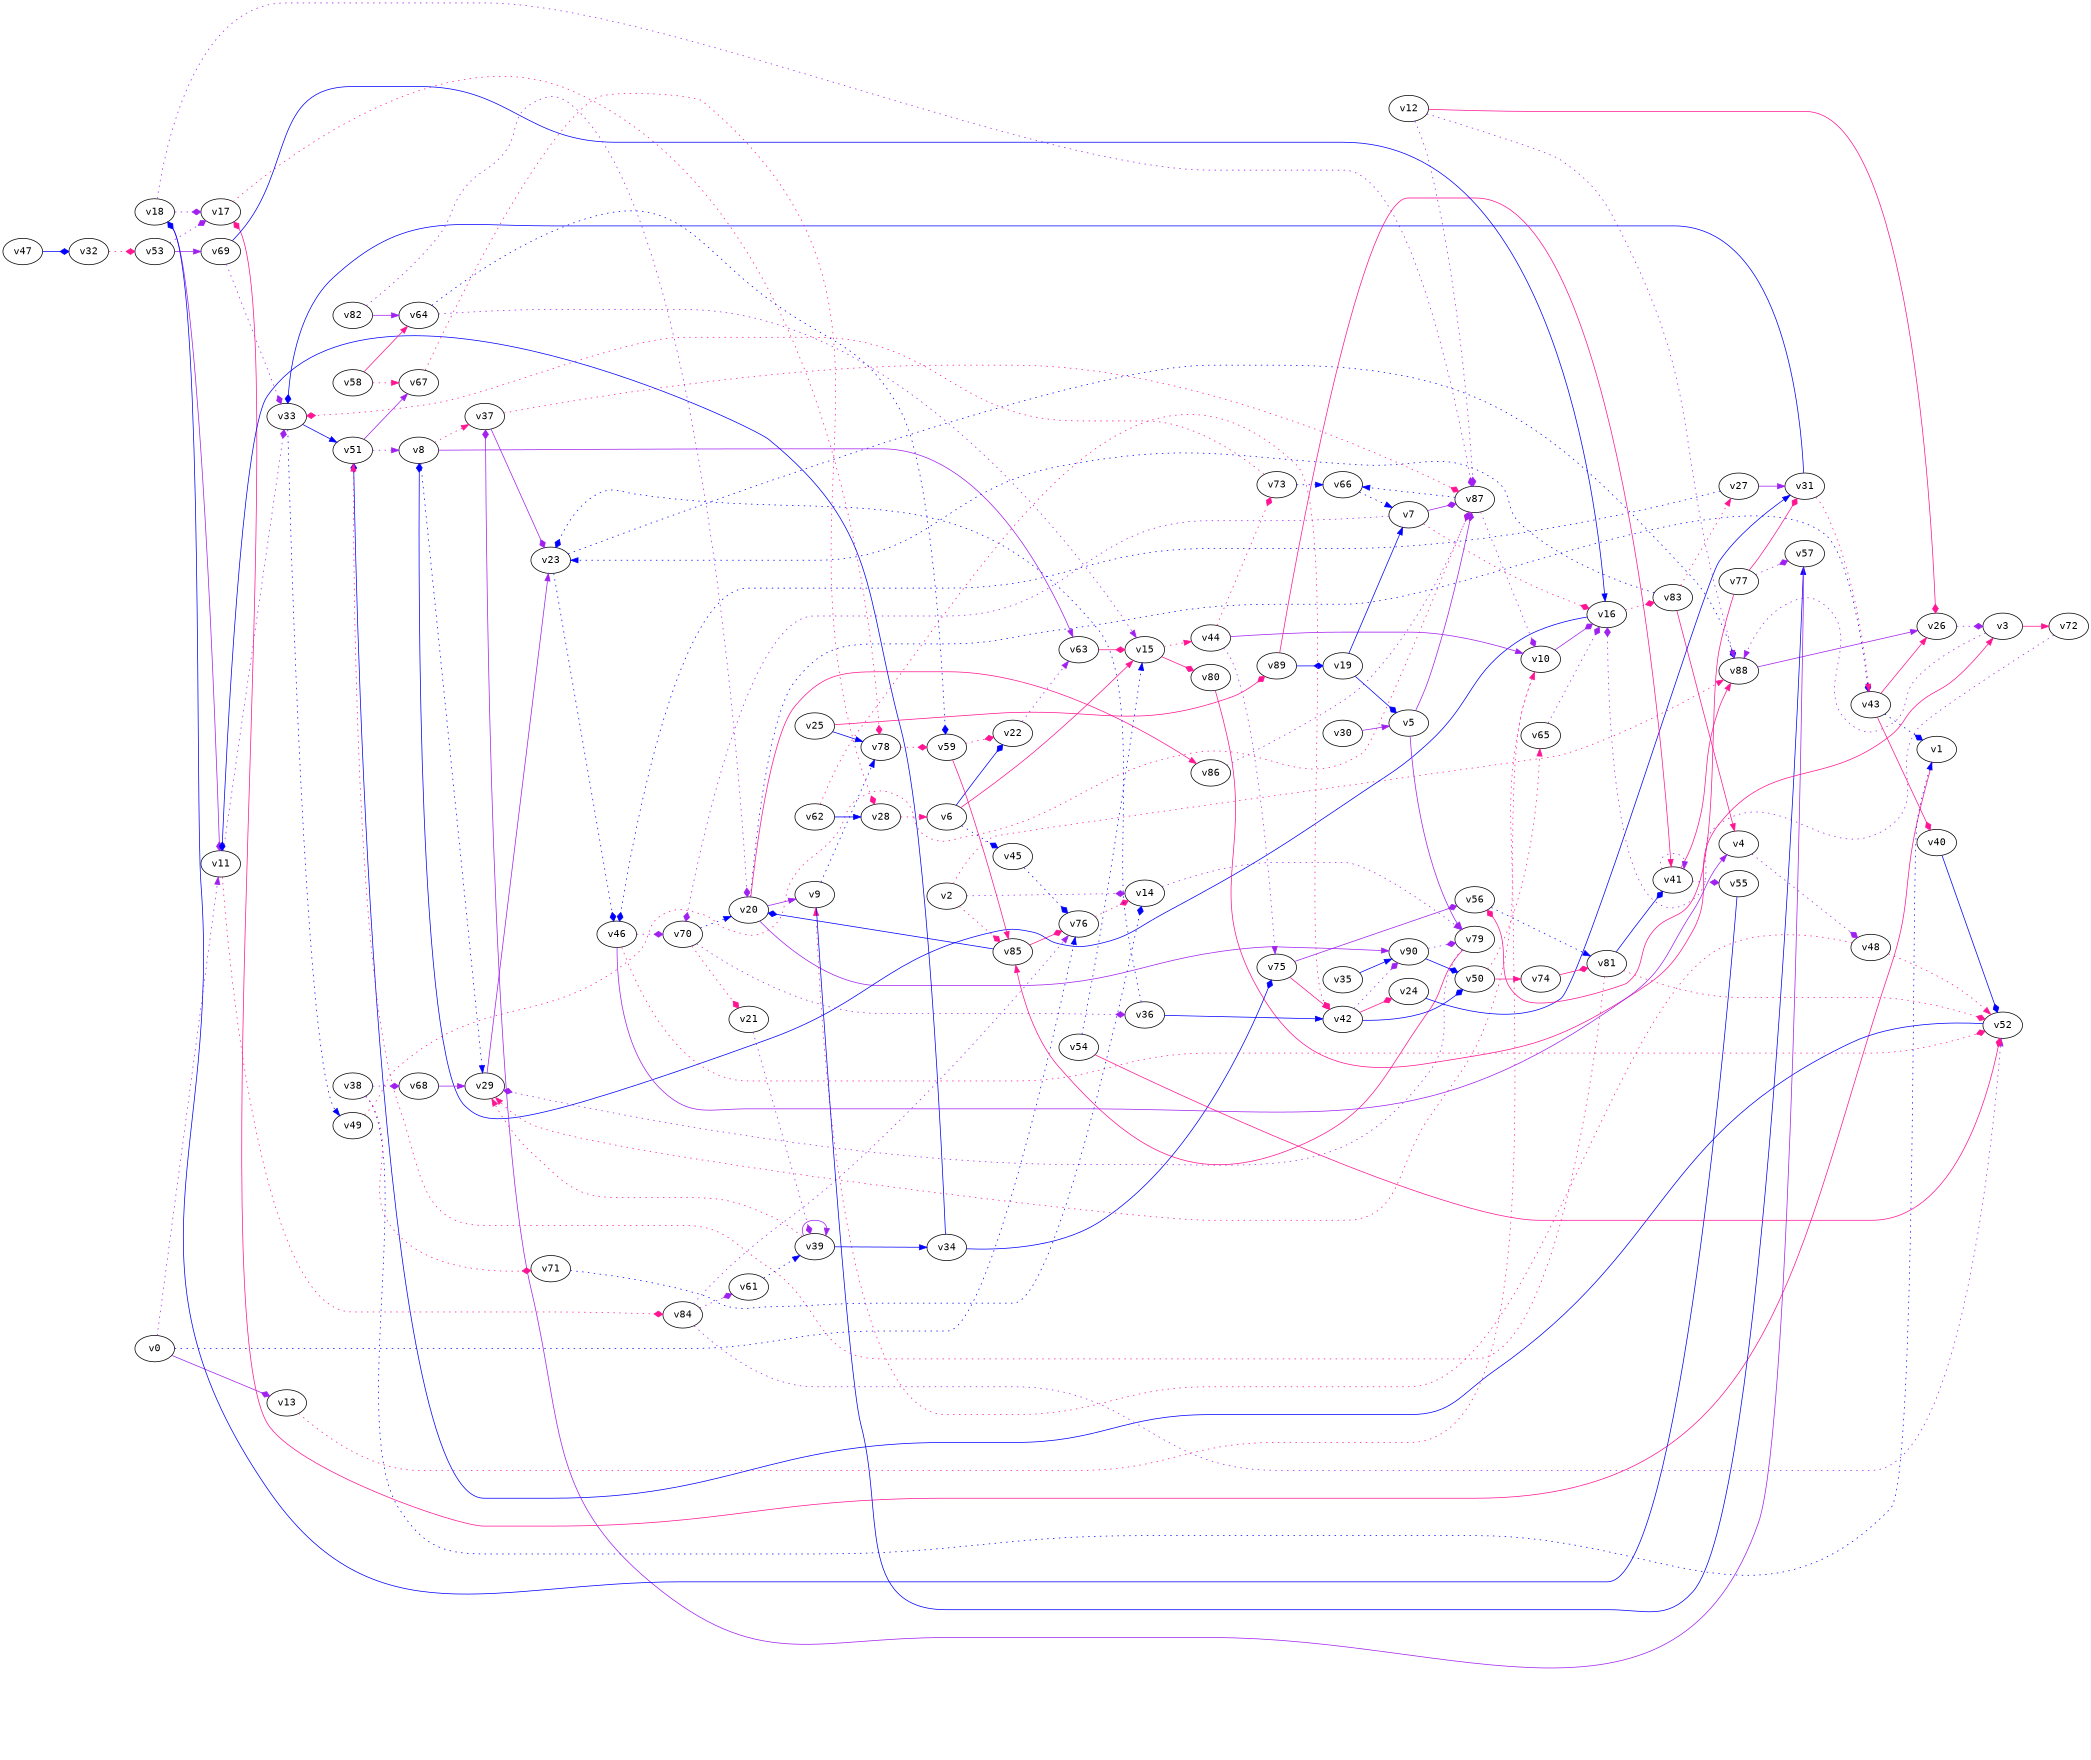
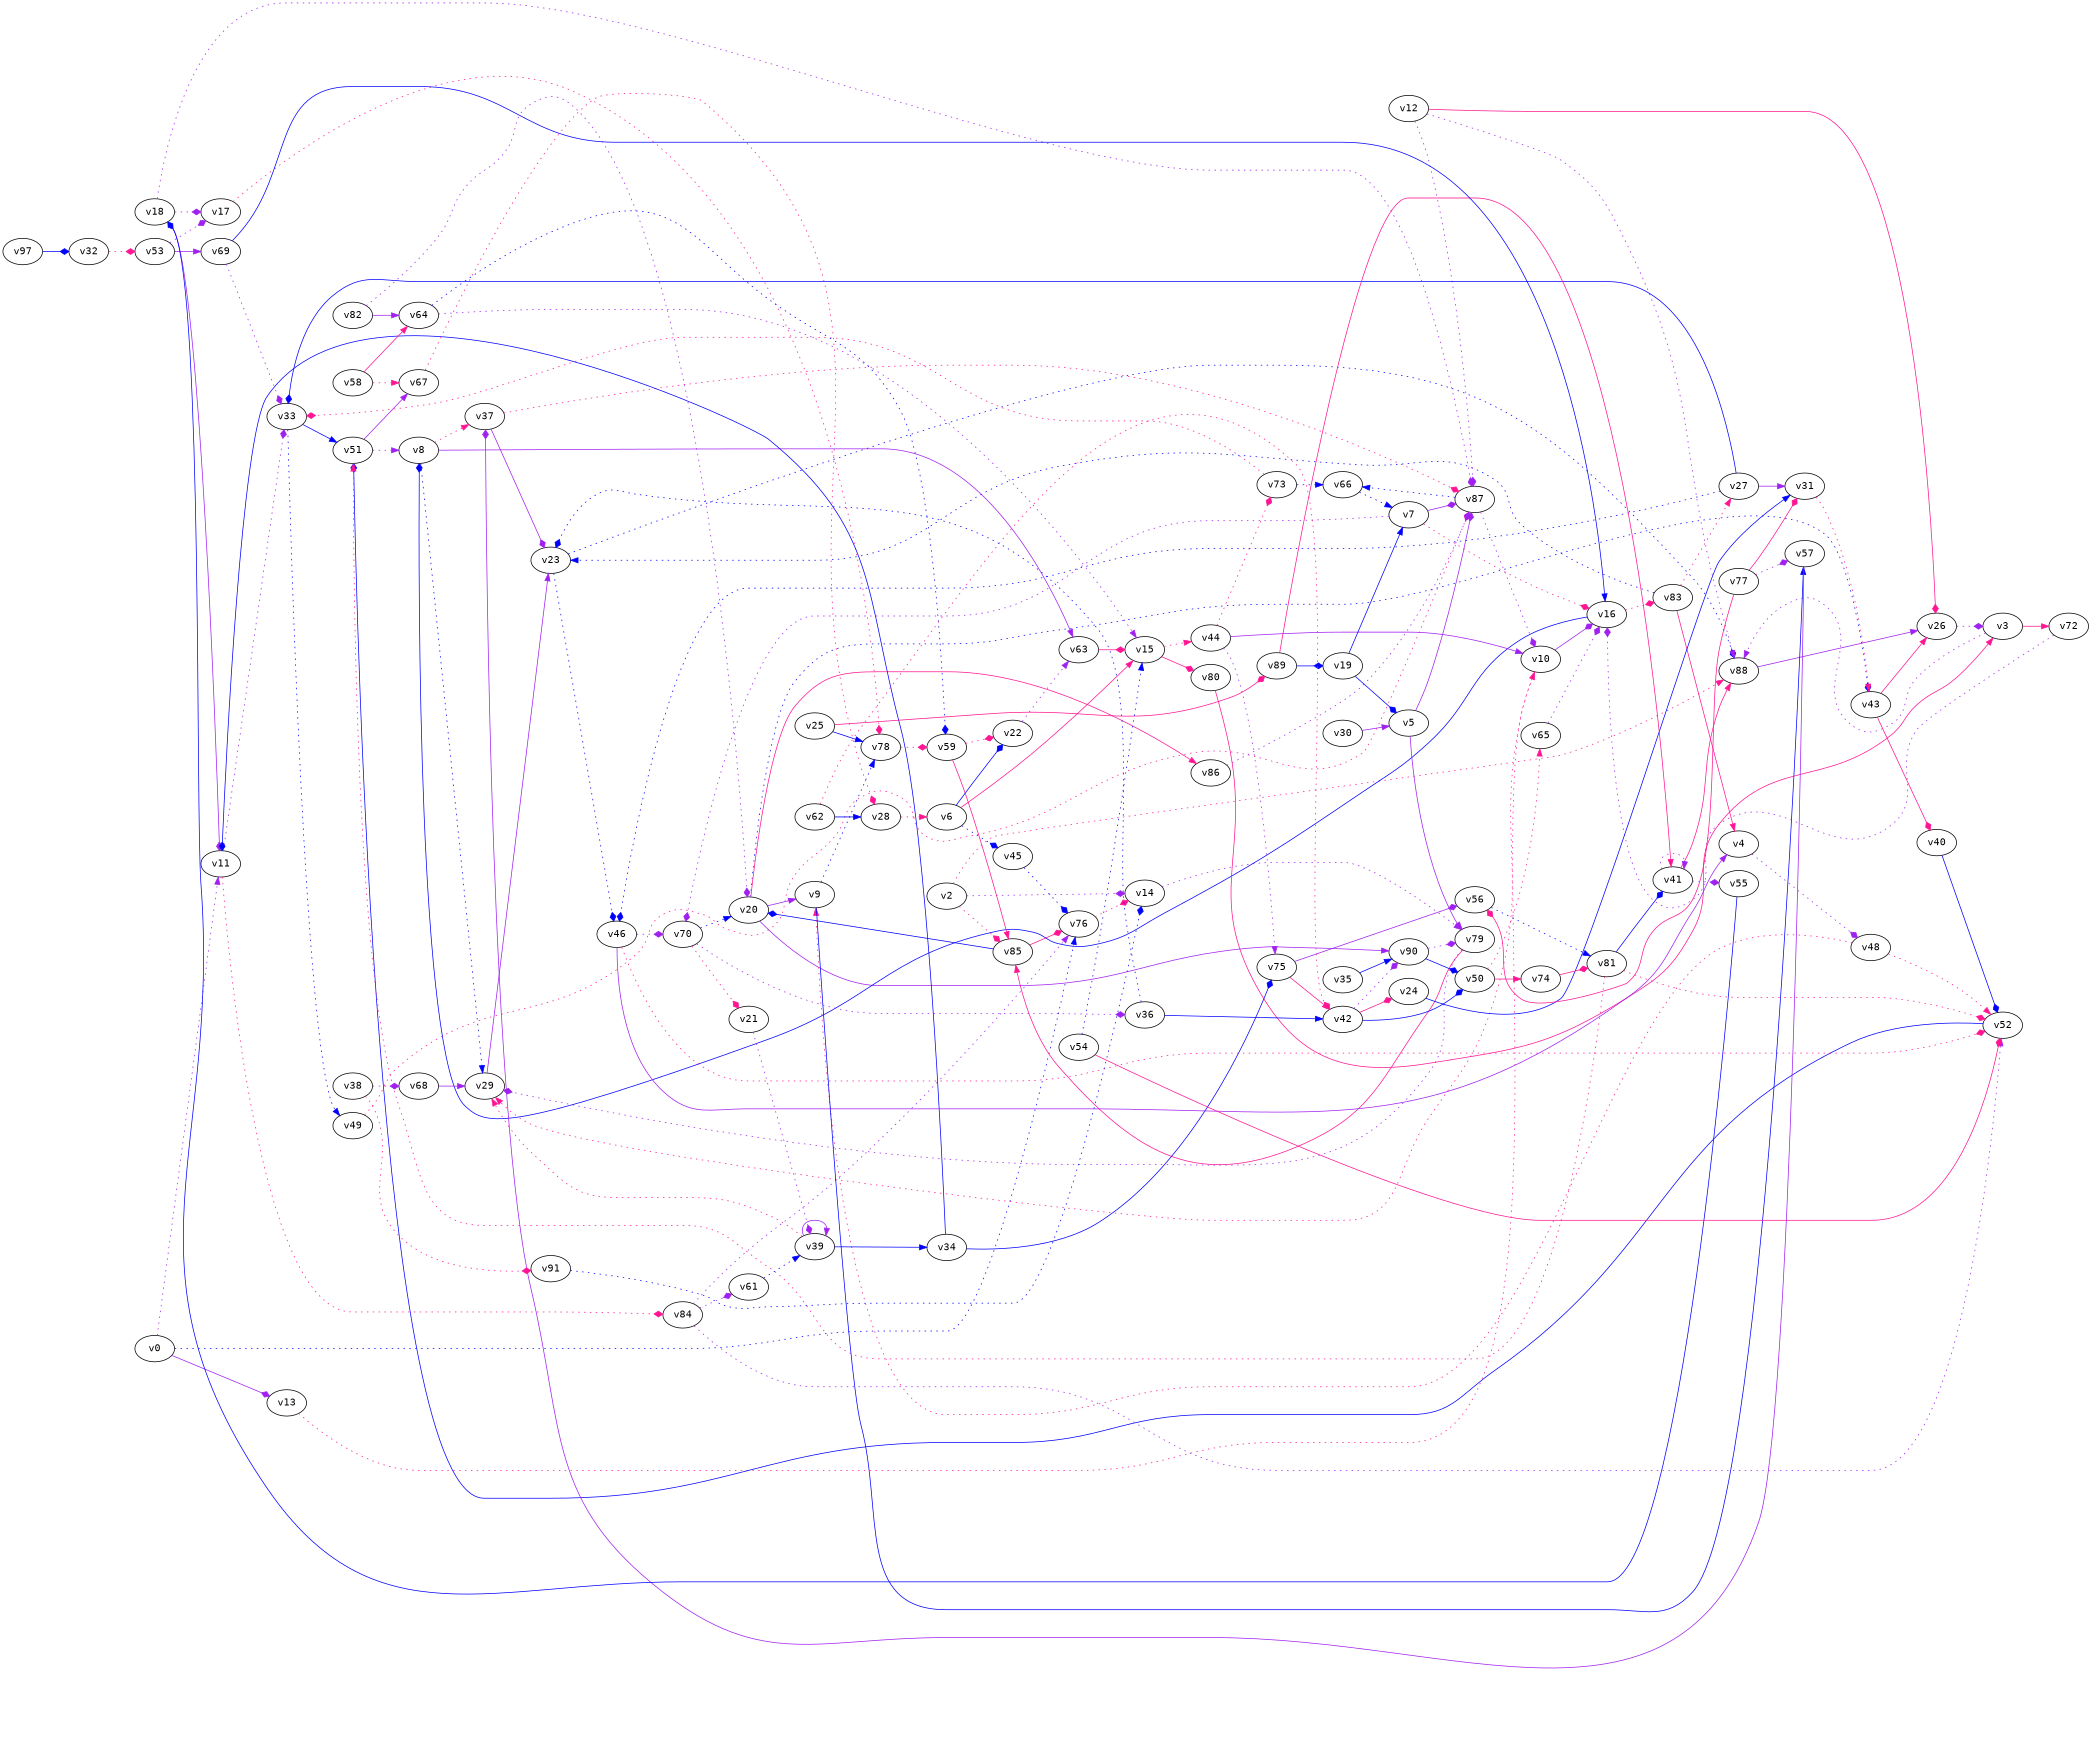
(1084, 226) -> (1037, 282)
(23, 252) -> (23, 252)
(1937, 749) -> none
(551, 1269) -> (551, 1269)
